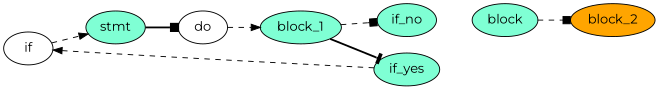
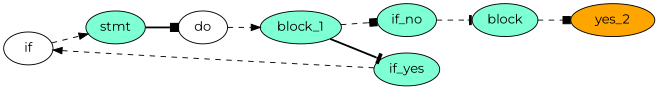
none -> (452, 20)
(613, 20) -> (613, 20)
